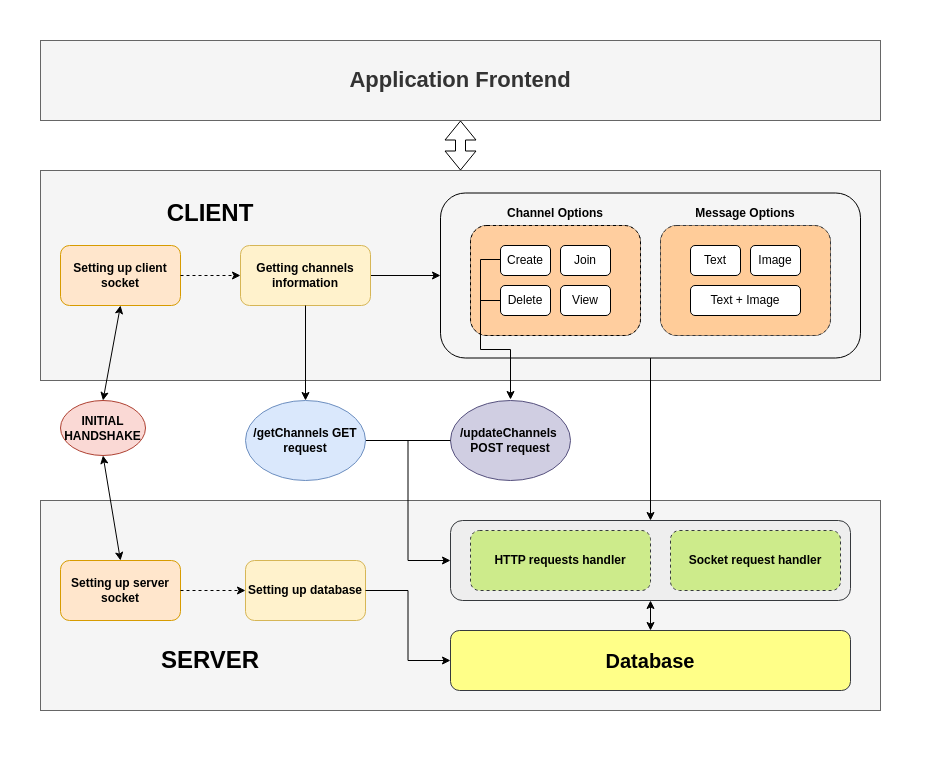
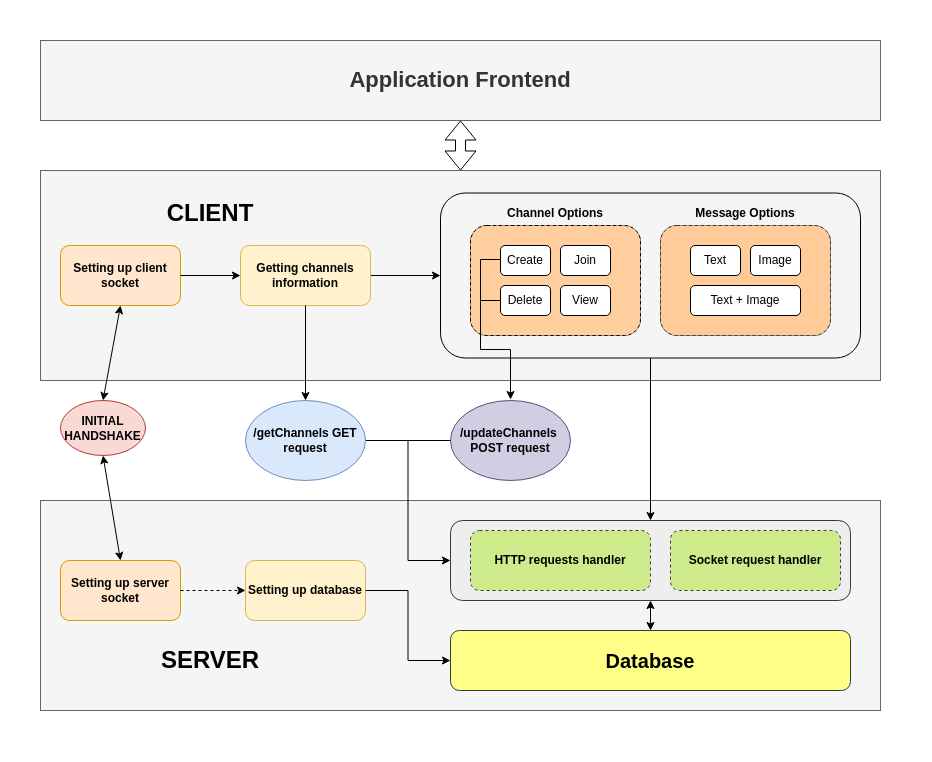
(208, 276) -> (208, 276)
